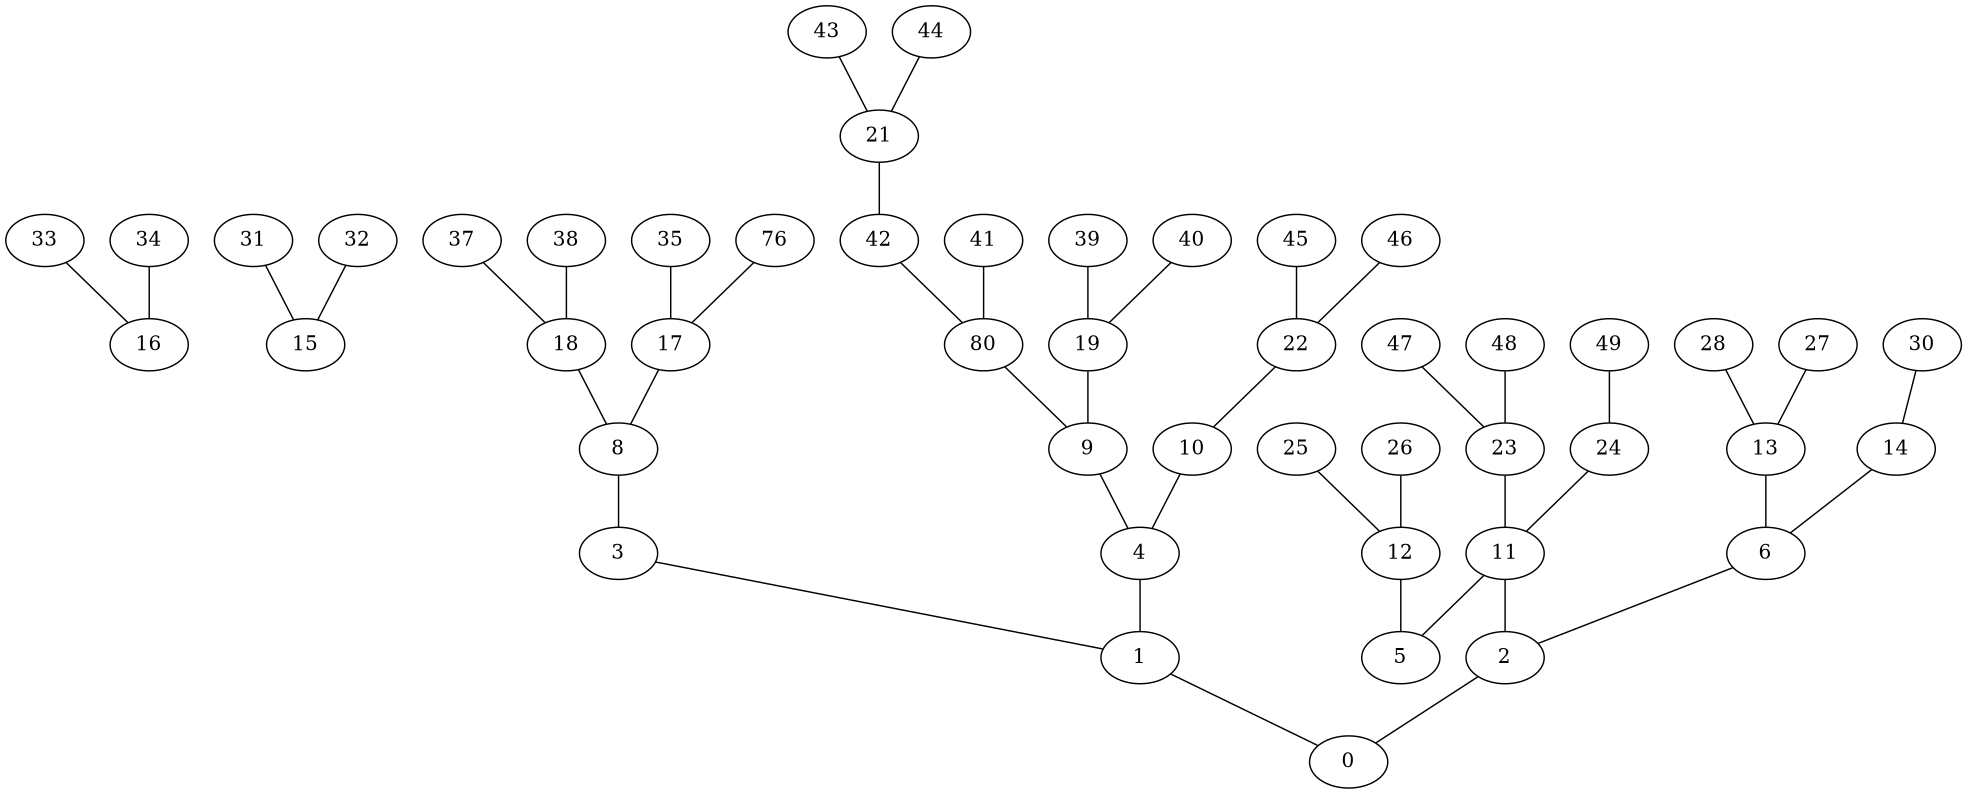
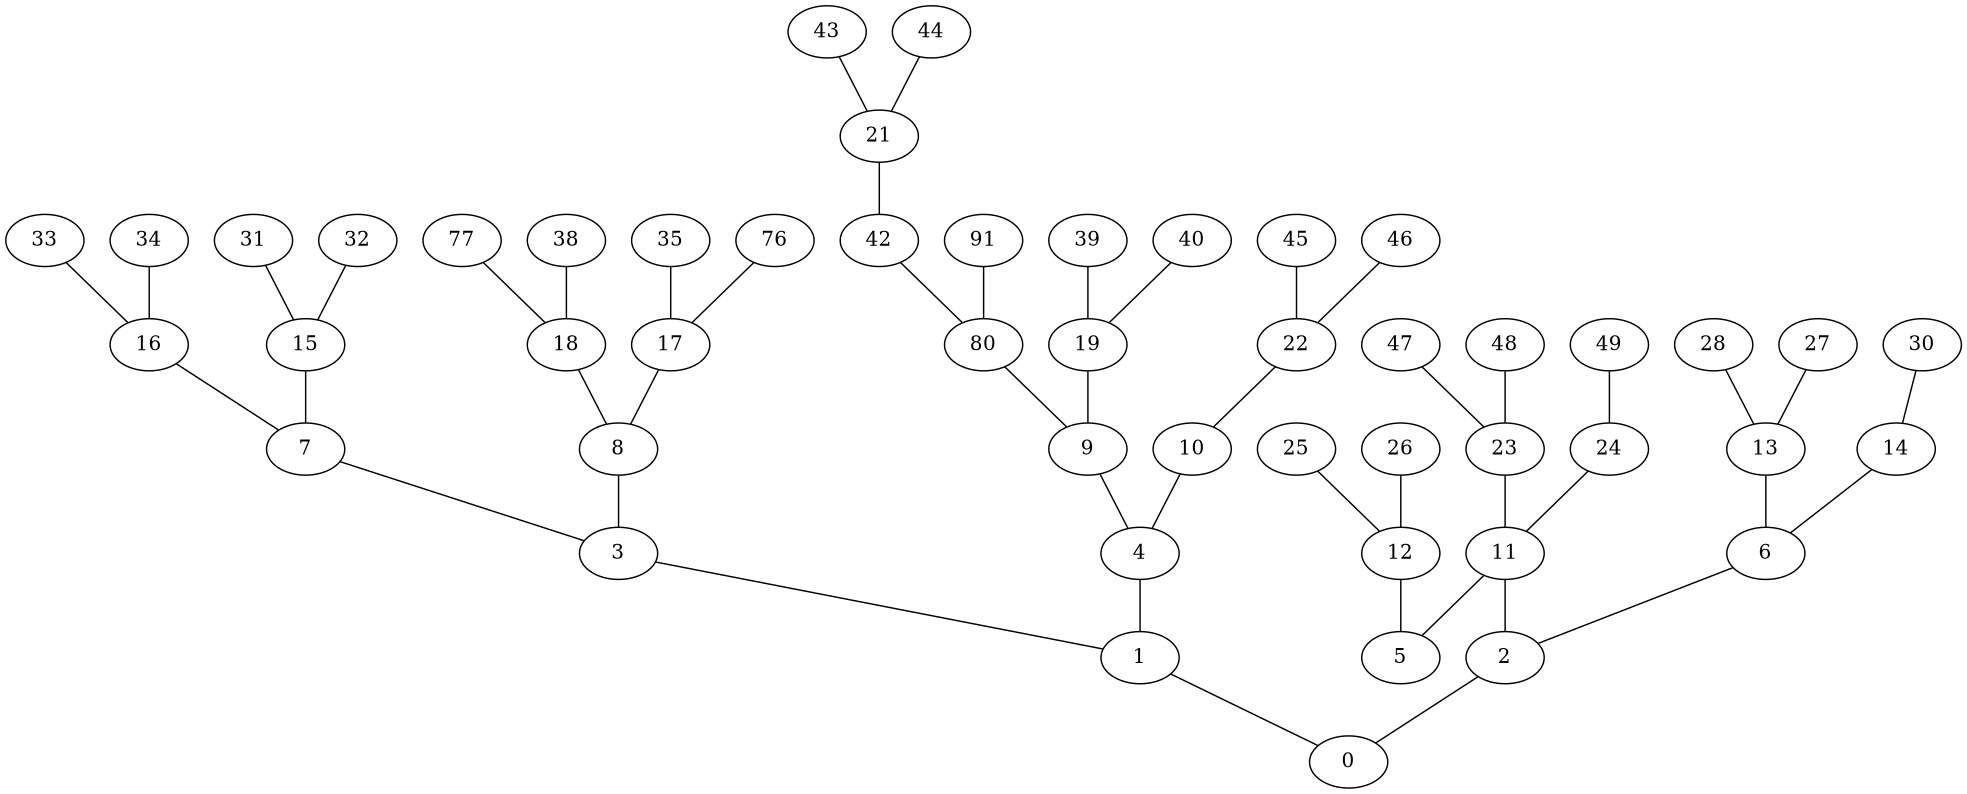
(462, 240) -> (462, 240)
(984, 240) -> (984, 240)
none -> (306, 449)
